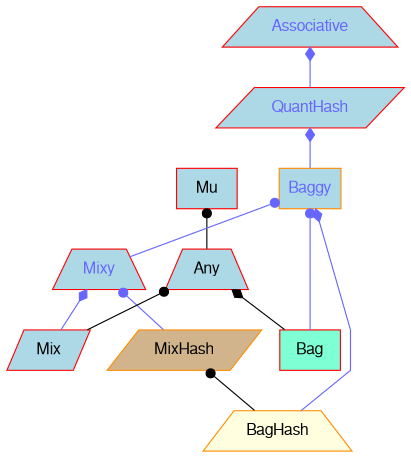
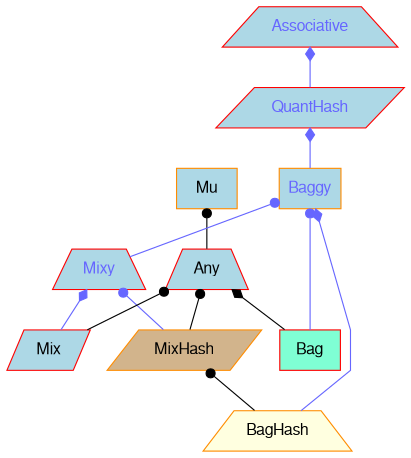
(207, 189) -> (207, 189)
none -> (194, 314)
